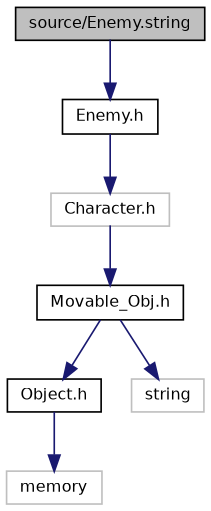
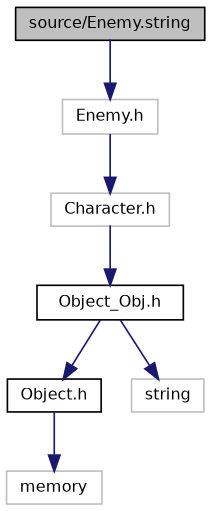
(110, 117) -> (110, 117)
(110, 303) -> (110, 303)
